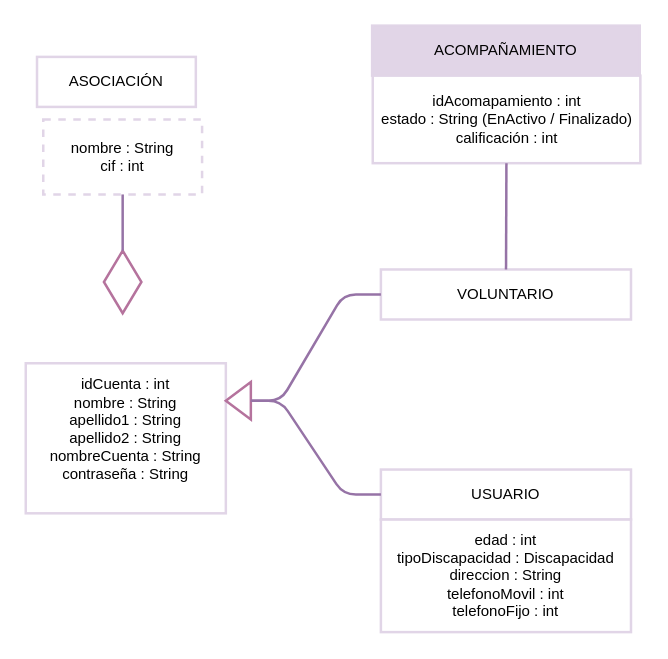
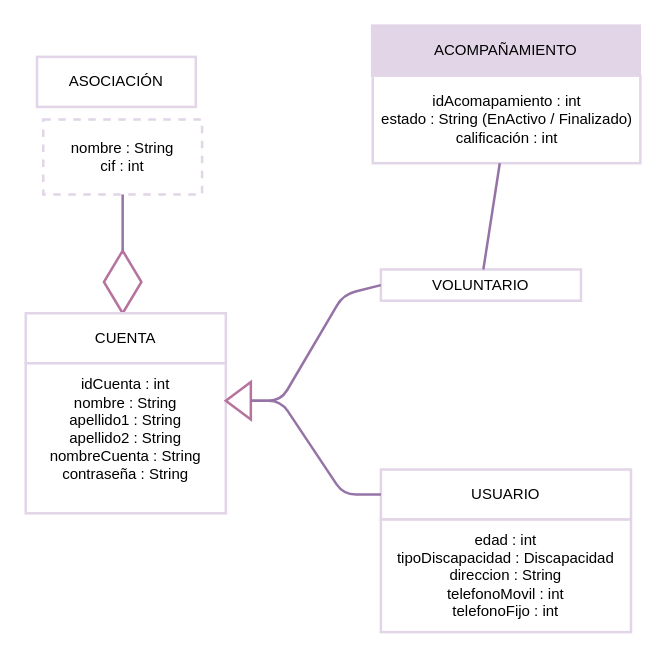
(506, 294) -> (481, 285)
none -> (126, 338)
